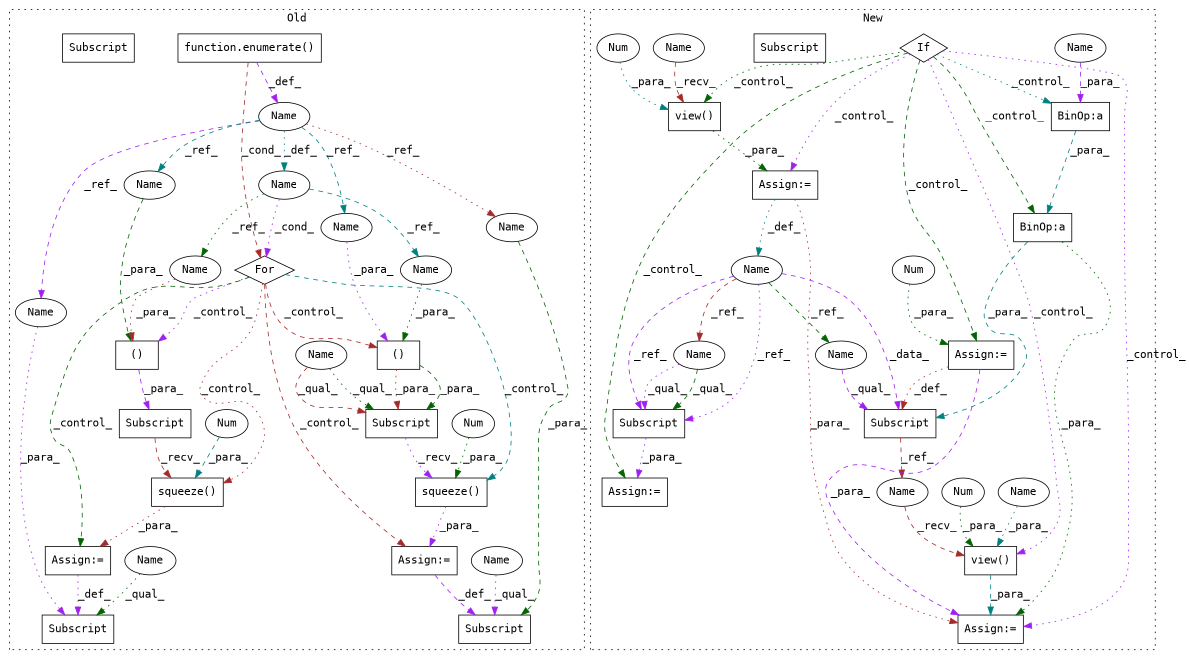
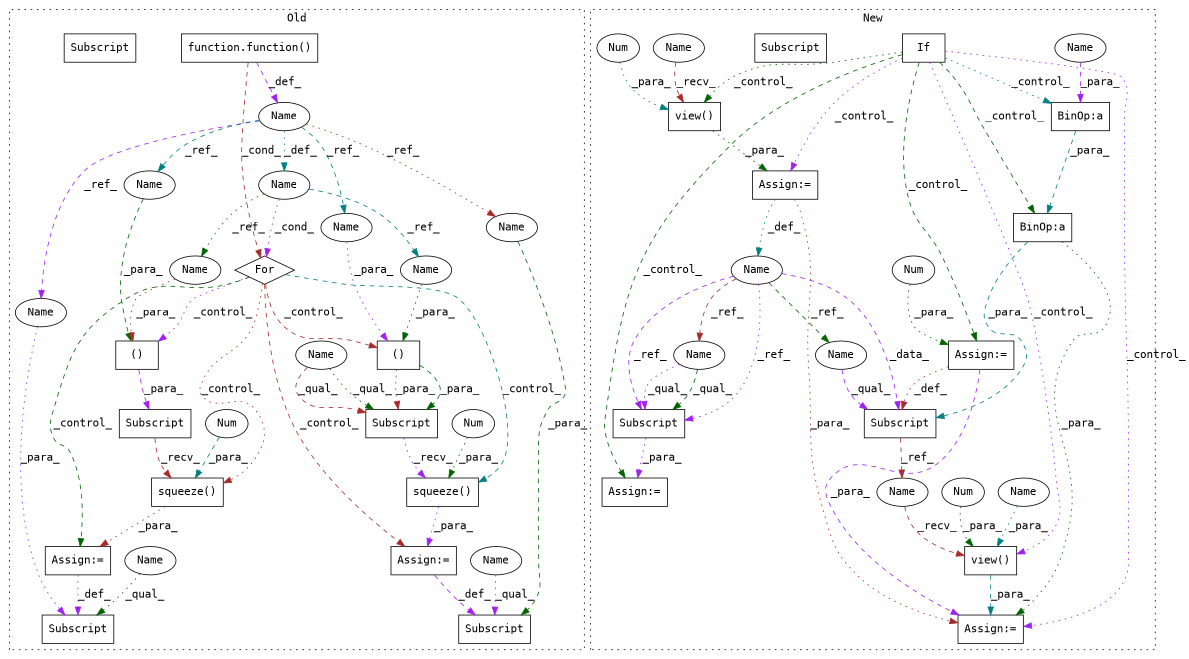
(250, 48) -> (250, 48)
(924, 48) -> (924, 48)
